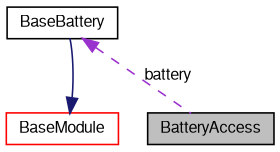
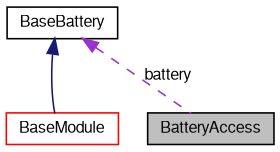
(73, 68) -> (52, 84)
